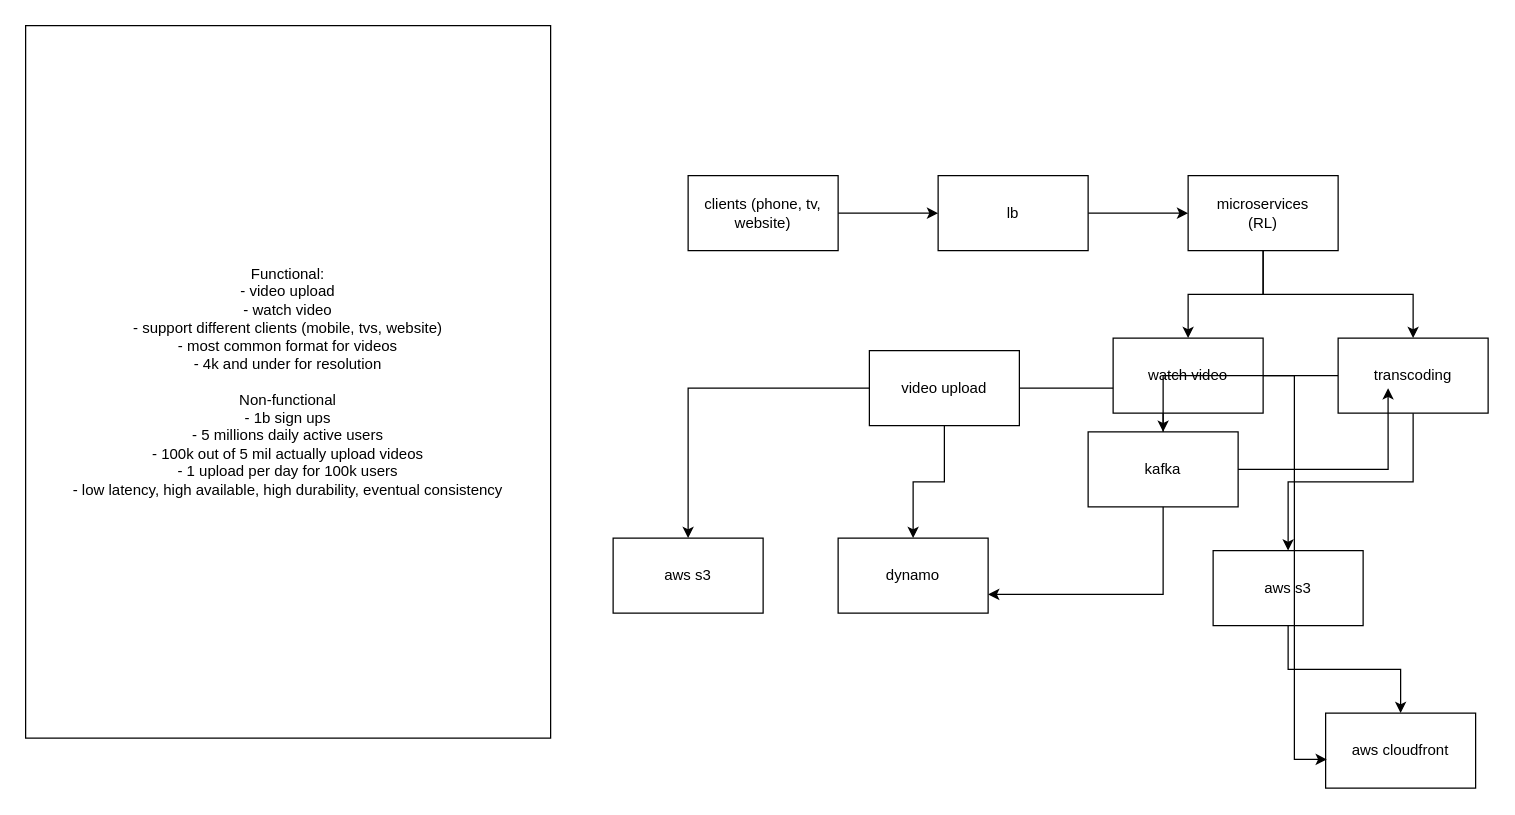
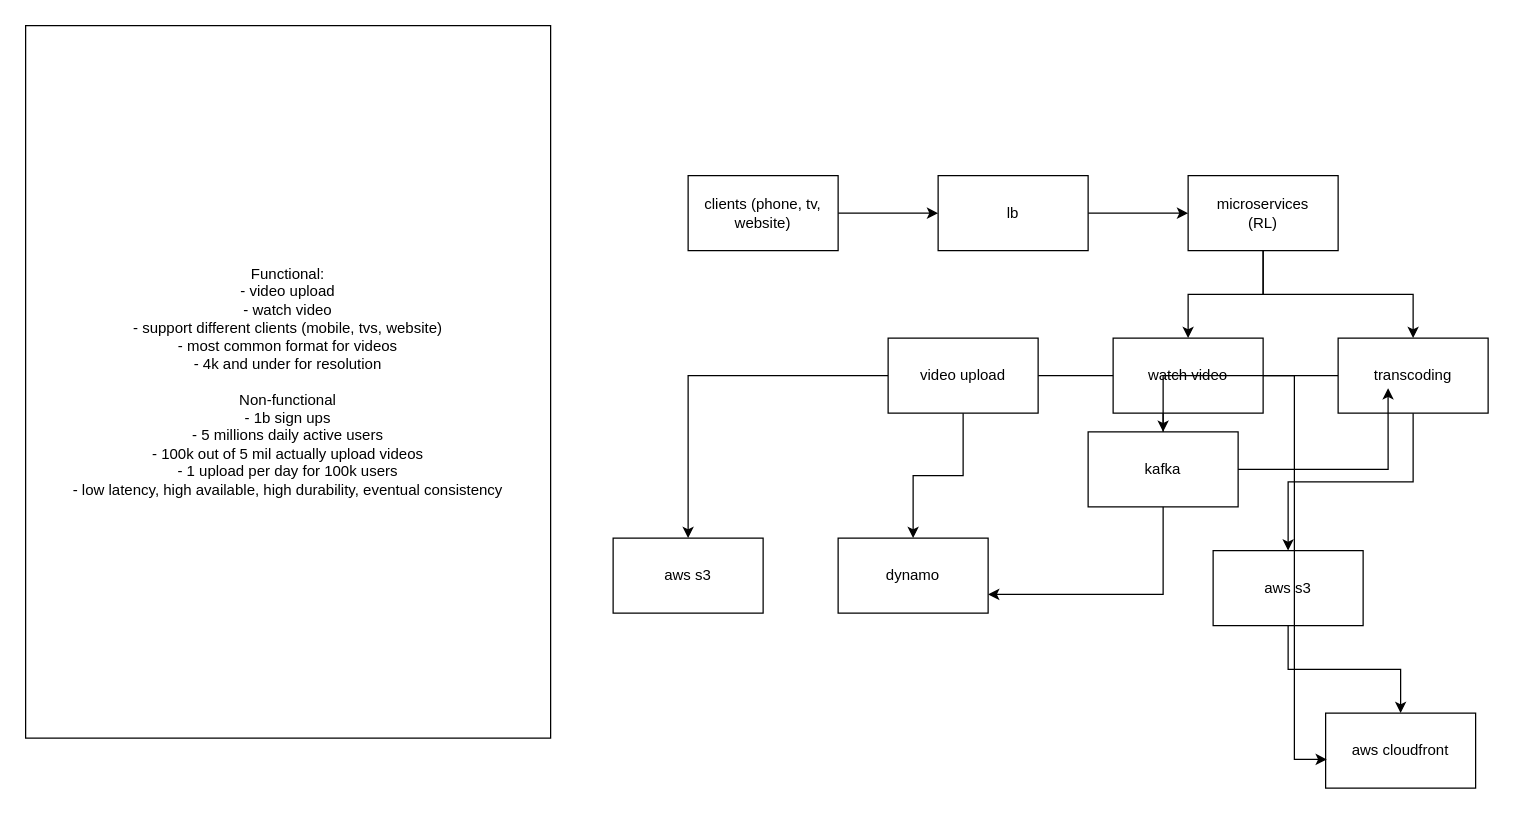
(944, 388) -> (963, 376)
